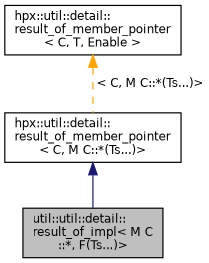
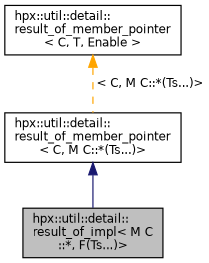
(93, 233) -> (93, 233)
